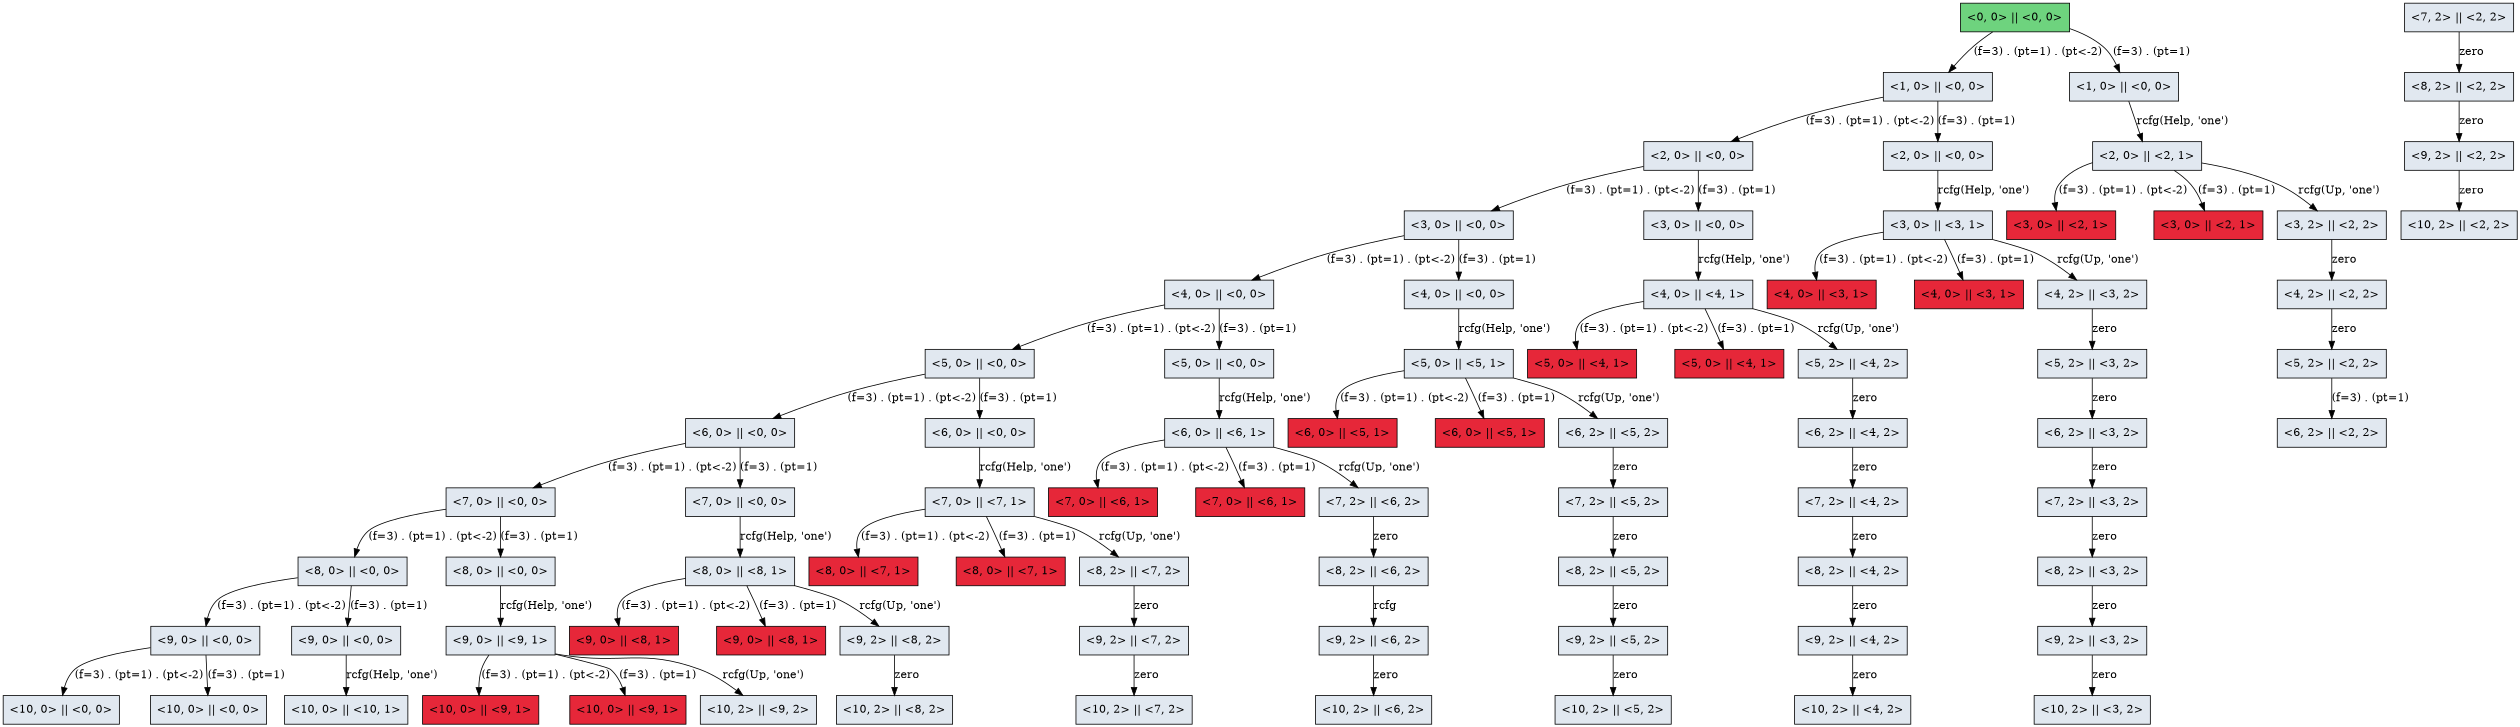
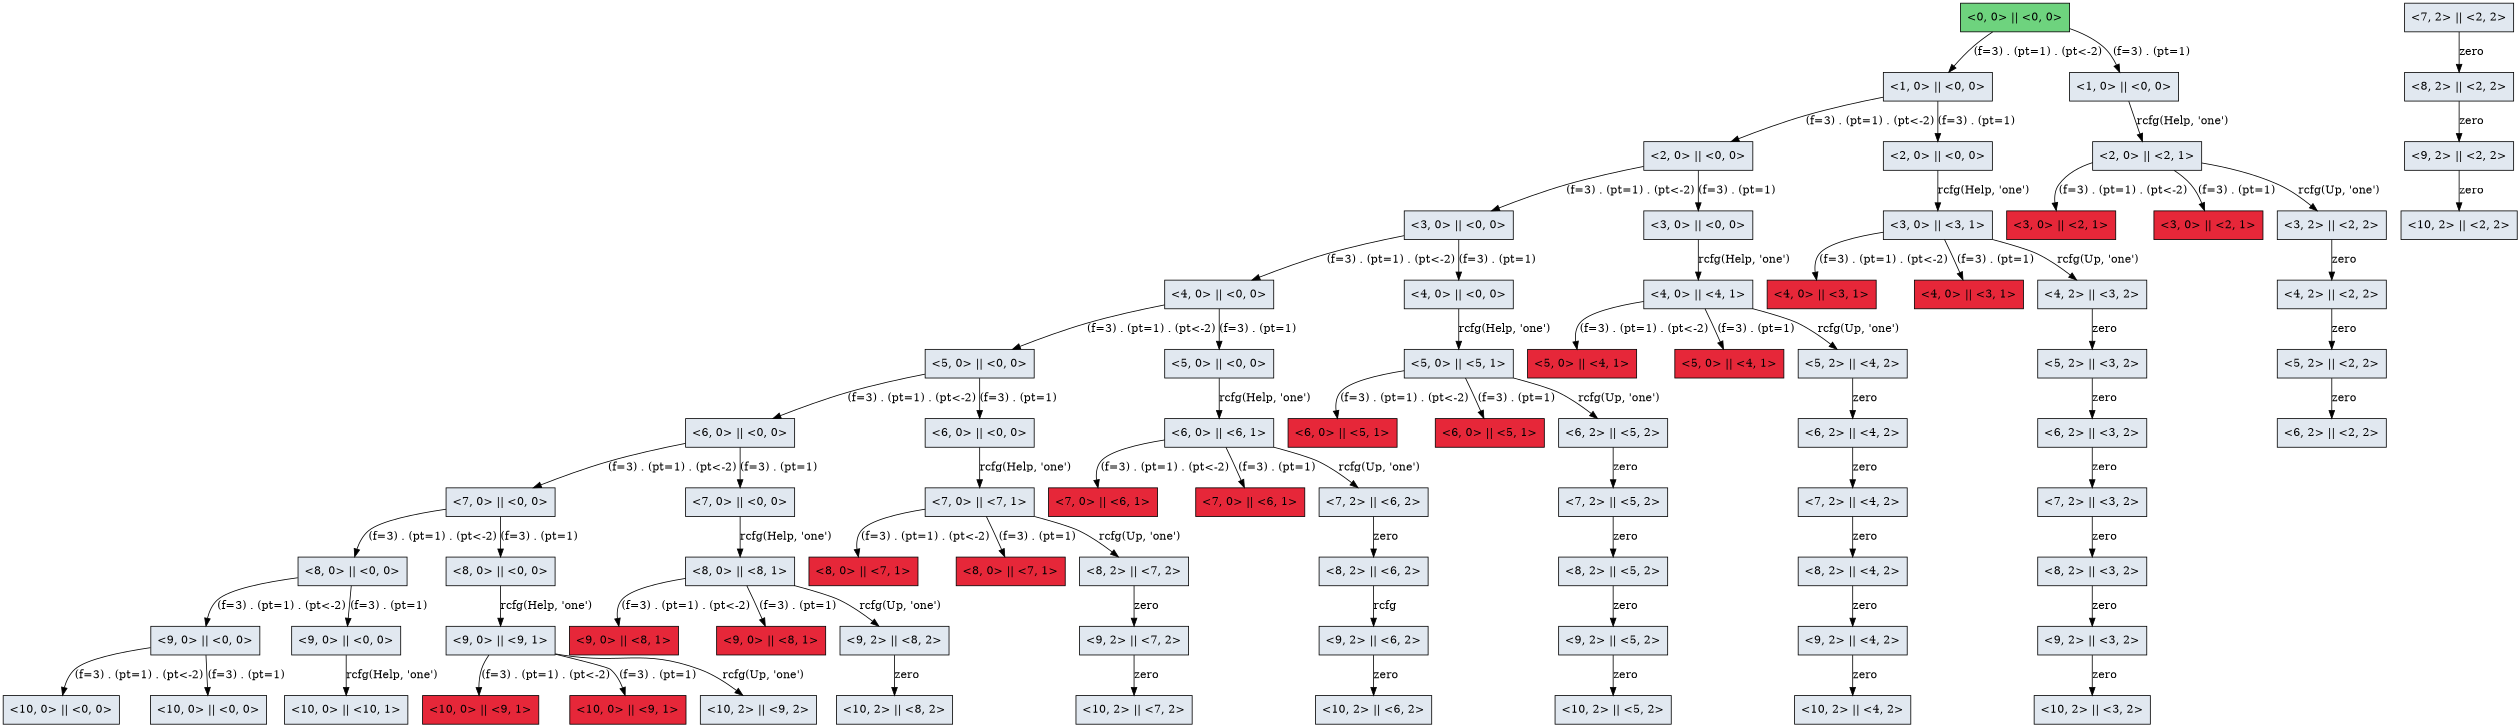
(2370, 398) -> (2344, 398)
